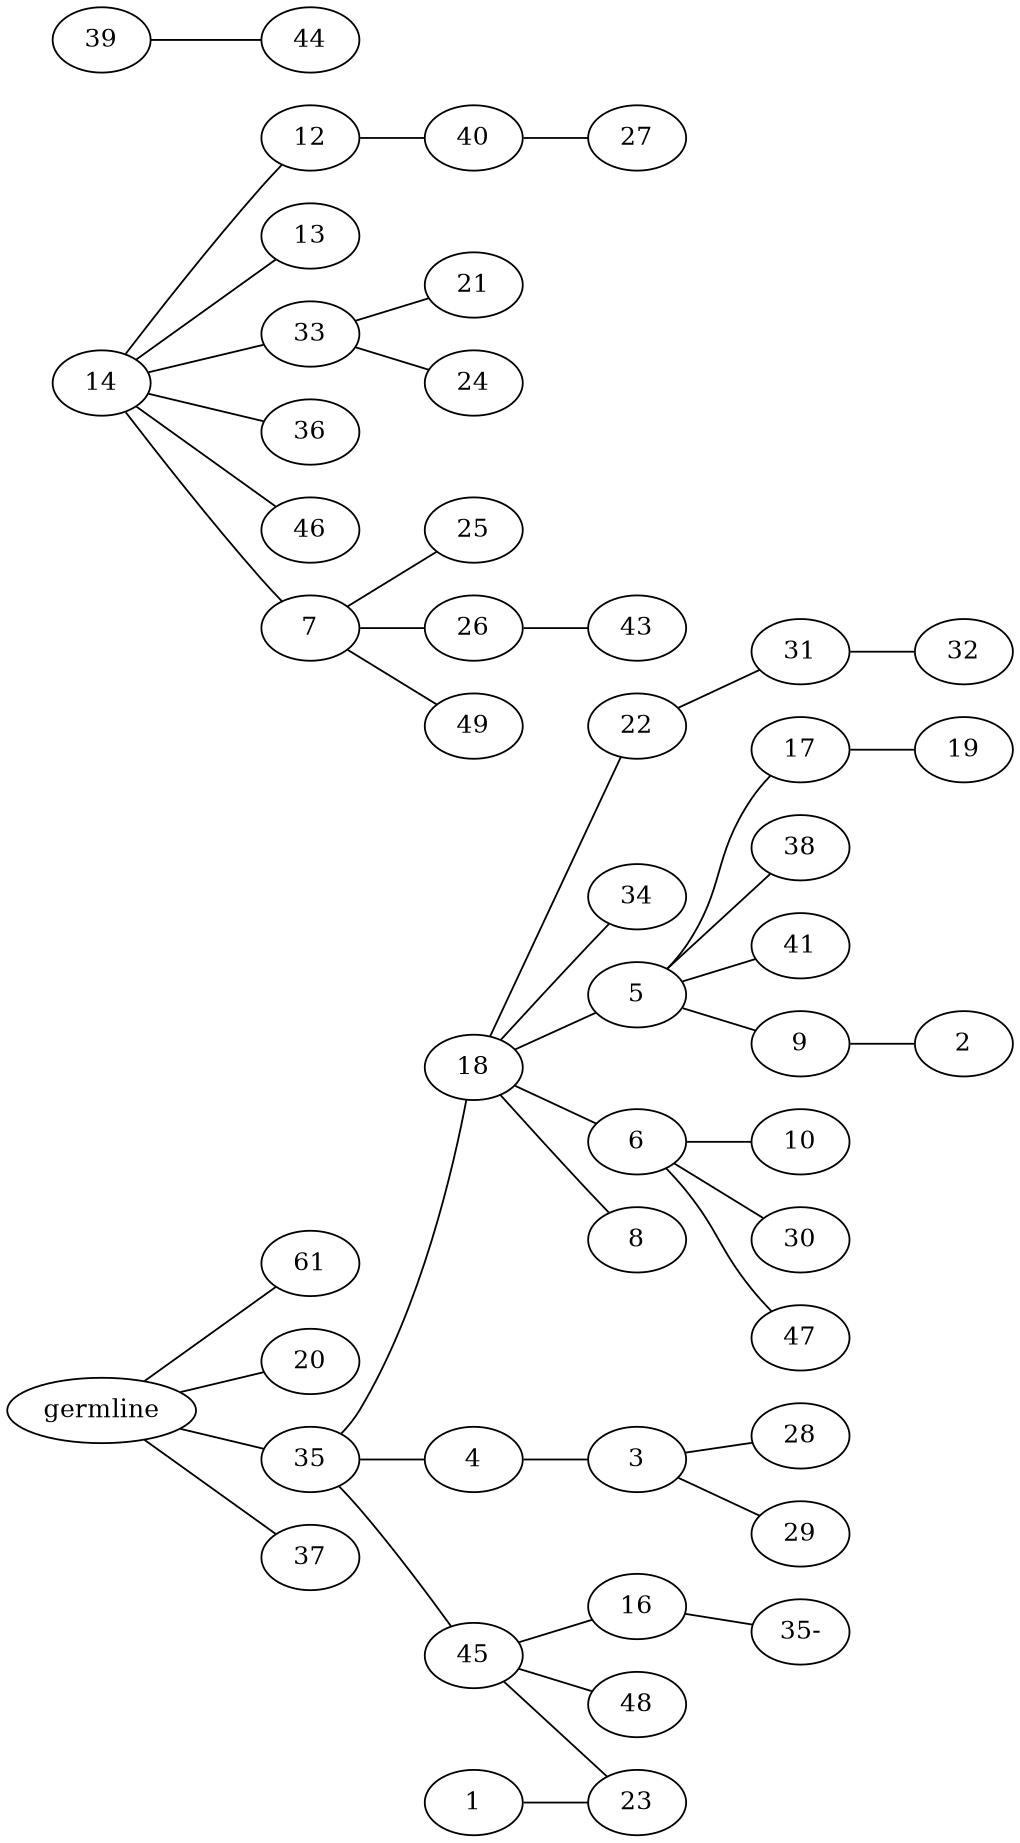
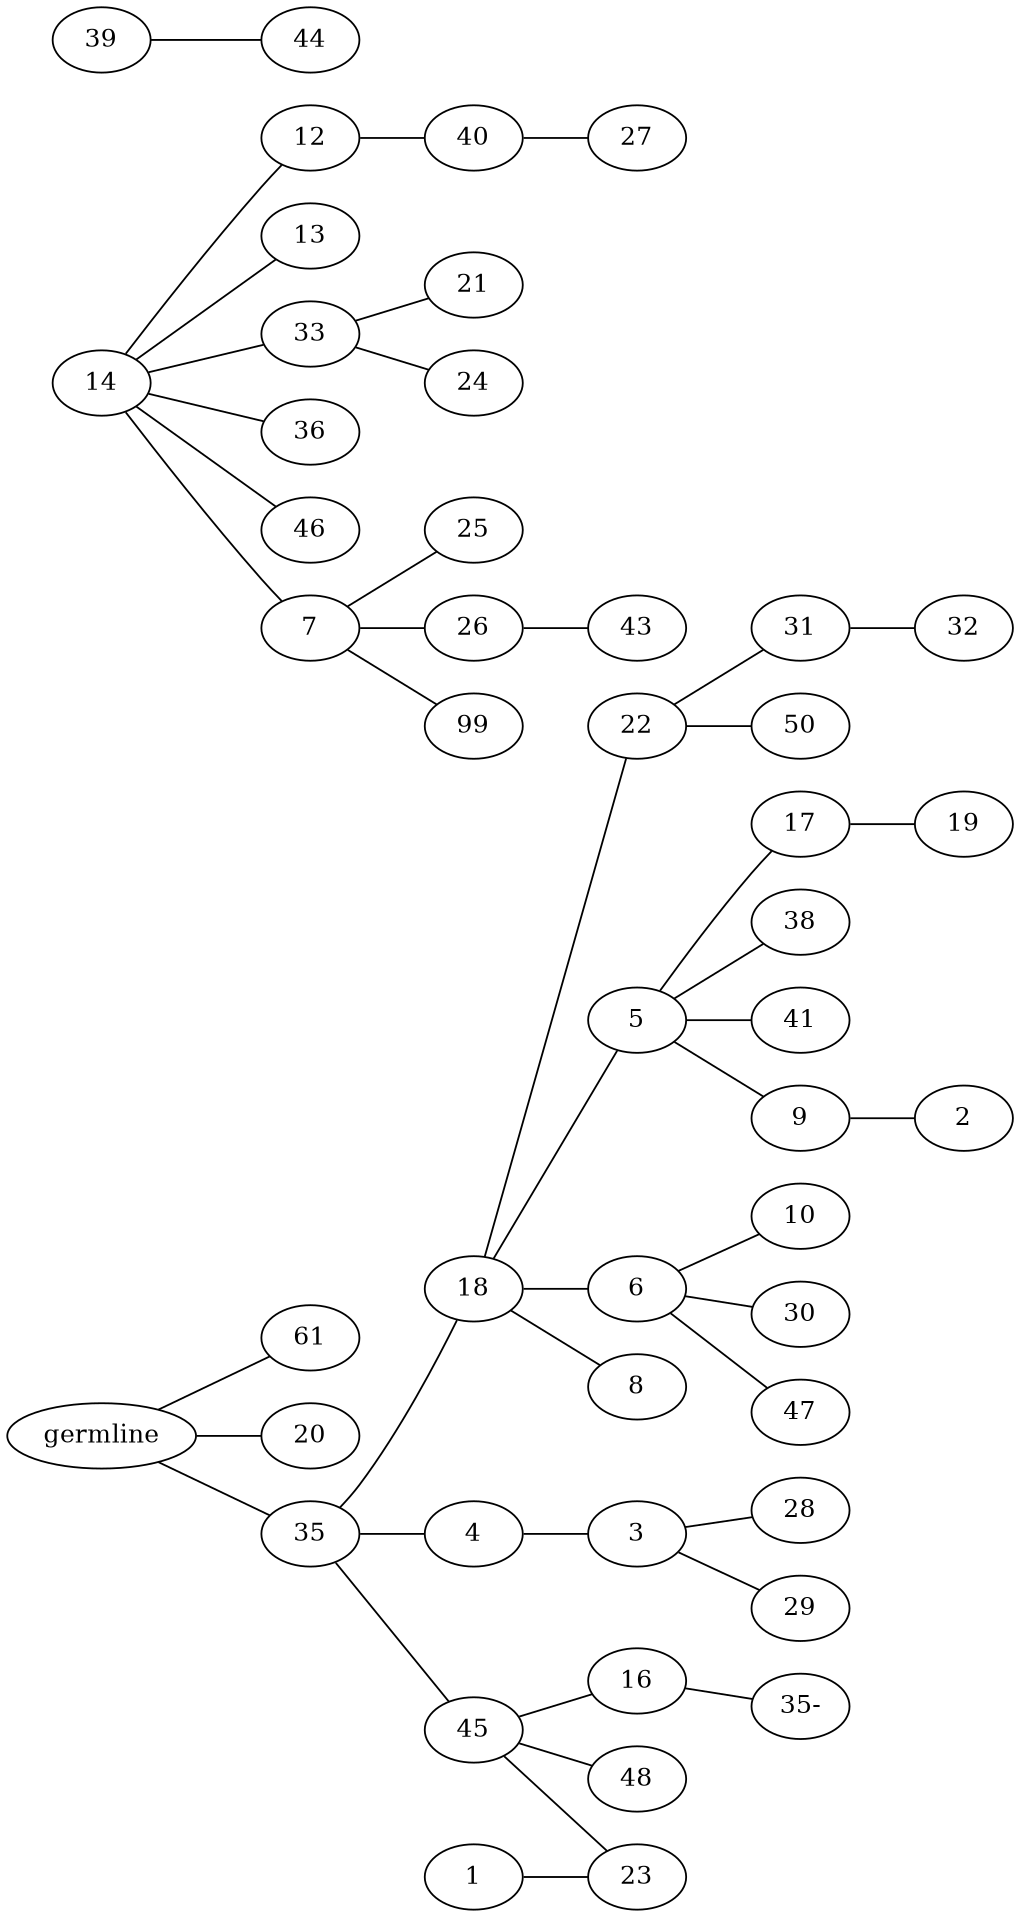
(474, 726) -> (474, 726)
none -> (801, 726)
(637, 897) -> none
(310, 1558) -> none
